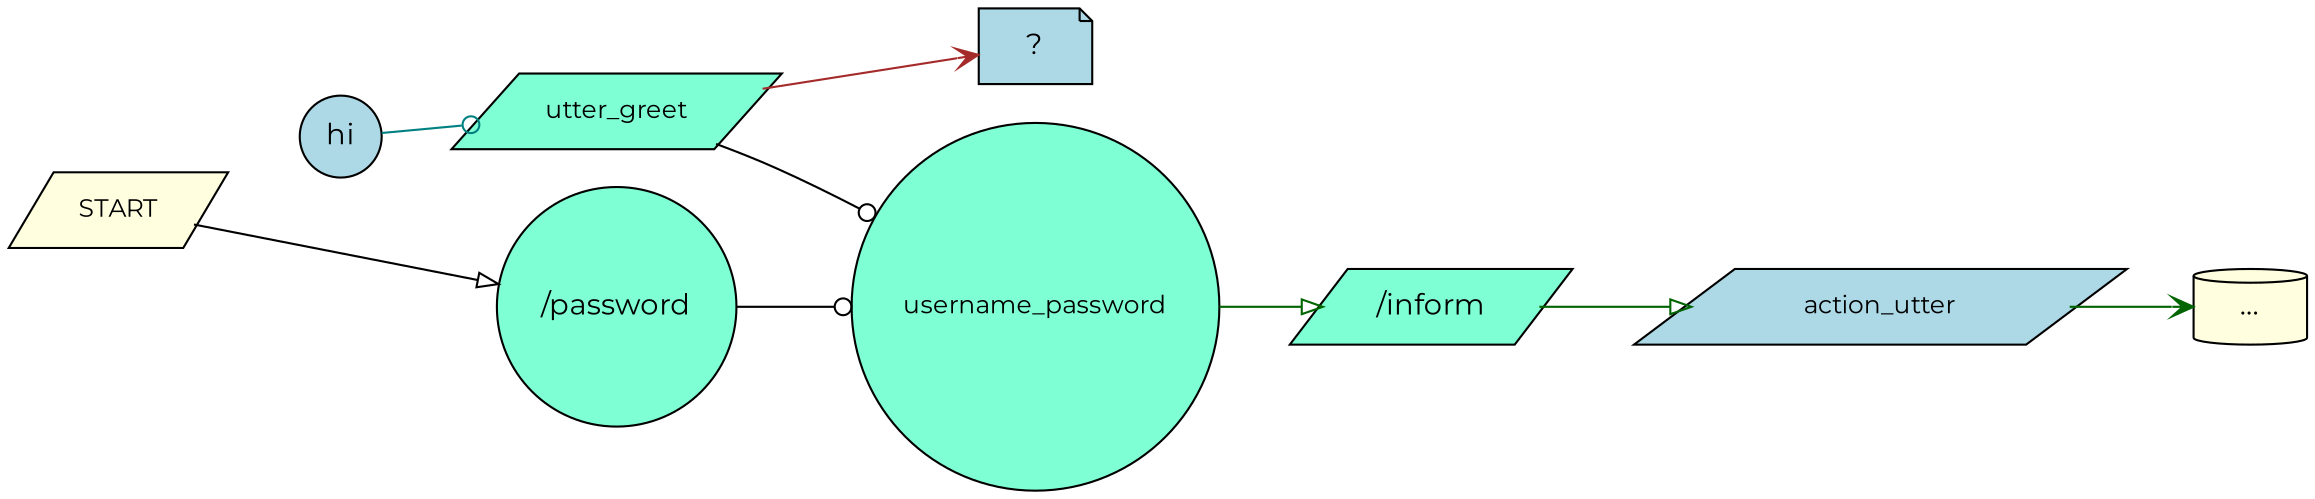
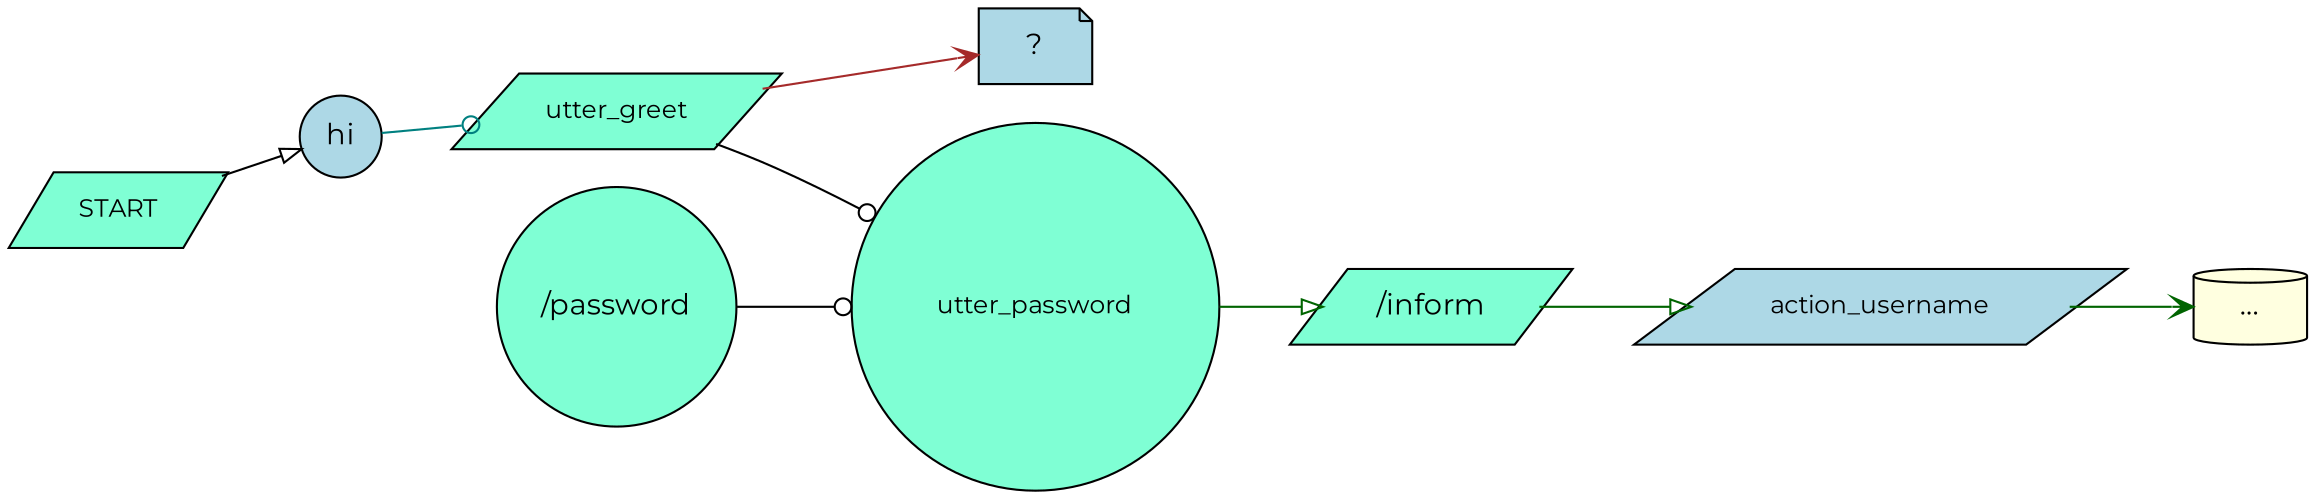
(118, 210) -> (118, 210)
(336, 252) -> (252, 166)
(1036, 307) -> (1036, 307)
(1880, 307) -> (1880, 307)
